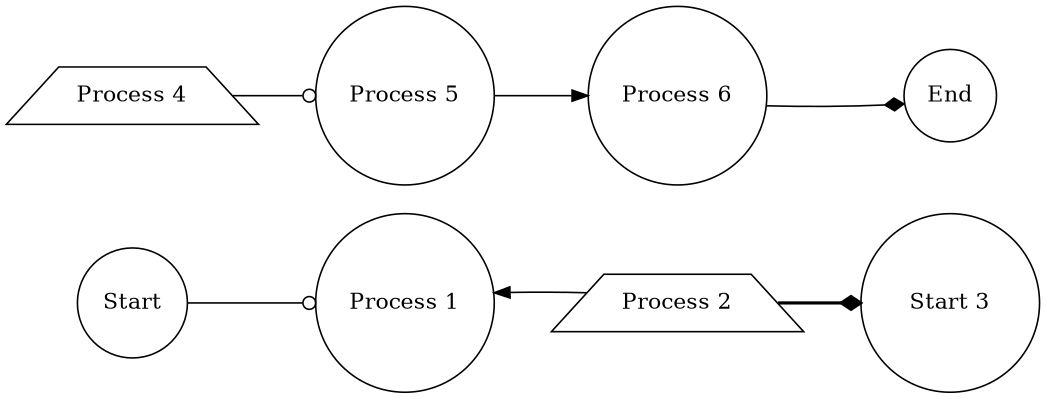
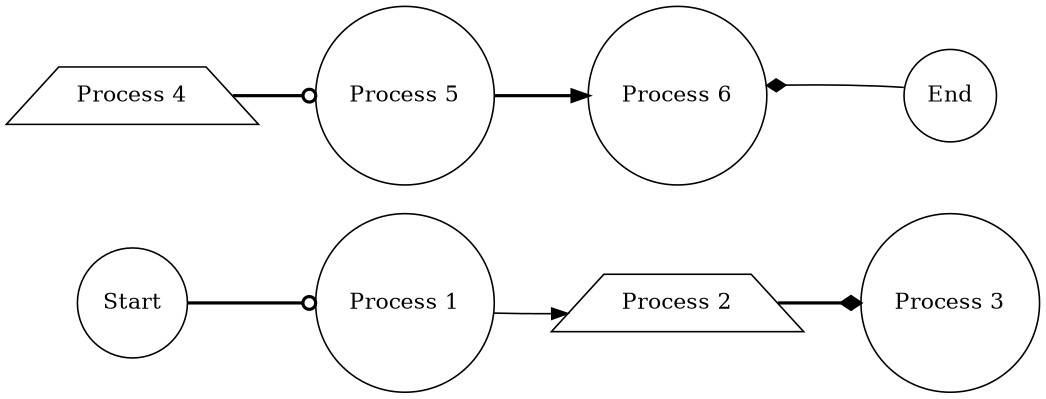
(268, 96) -> (268, 96)
(533, 96) -> (533, 96)
(825, 106) -> (845, 85)
(548, 292) -> (523, 314)
(245, 303) -> (245, 303)
(950, 303) -> (950, 303)
